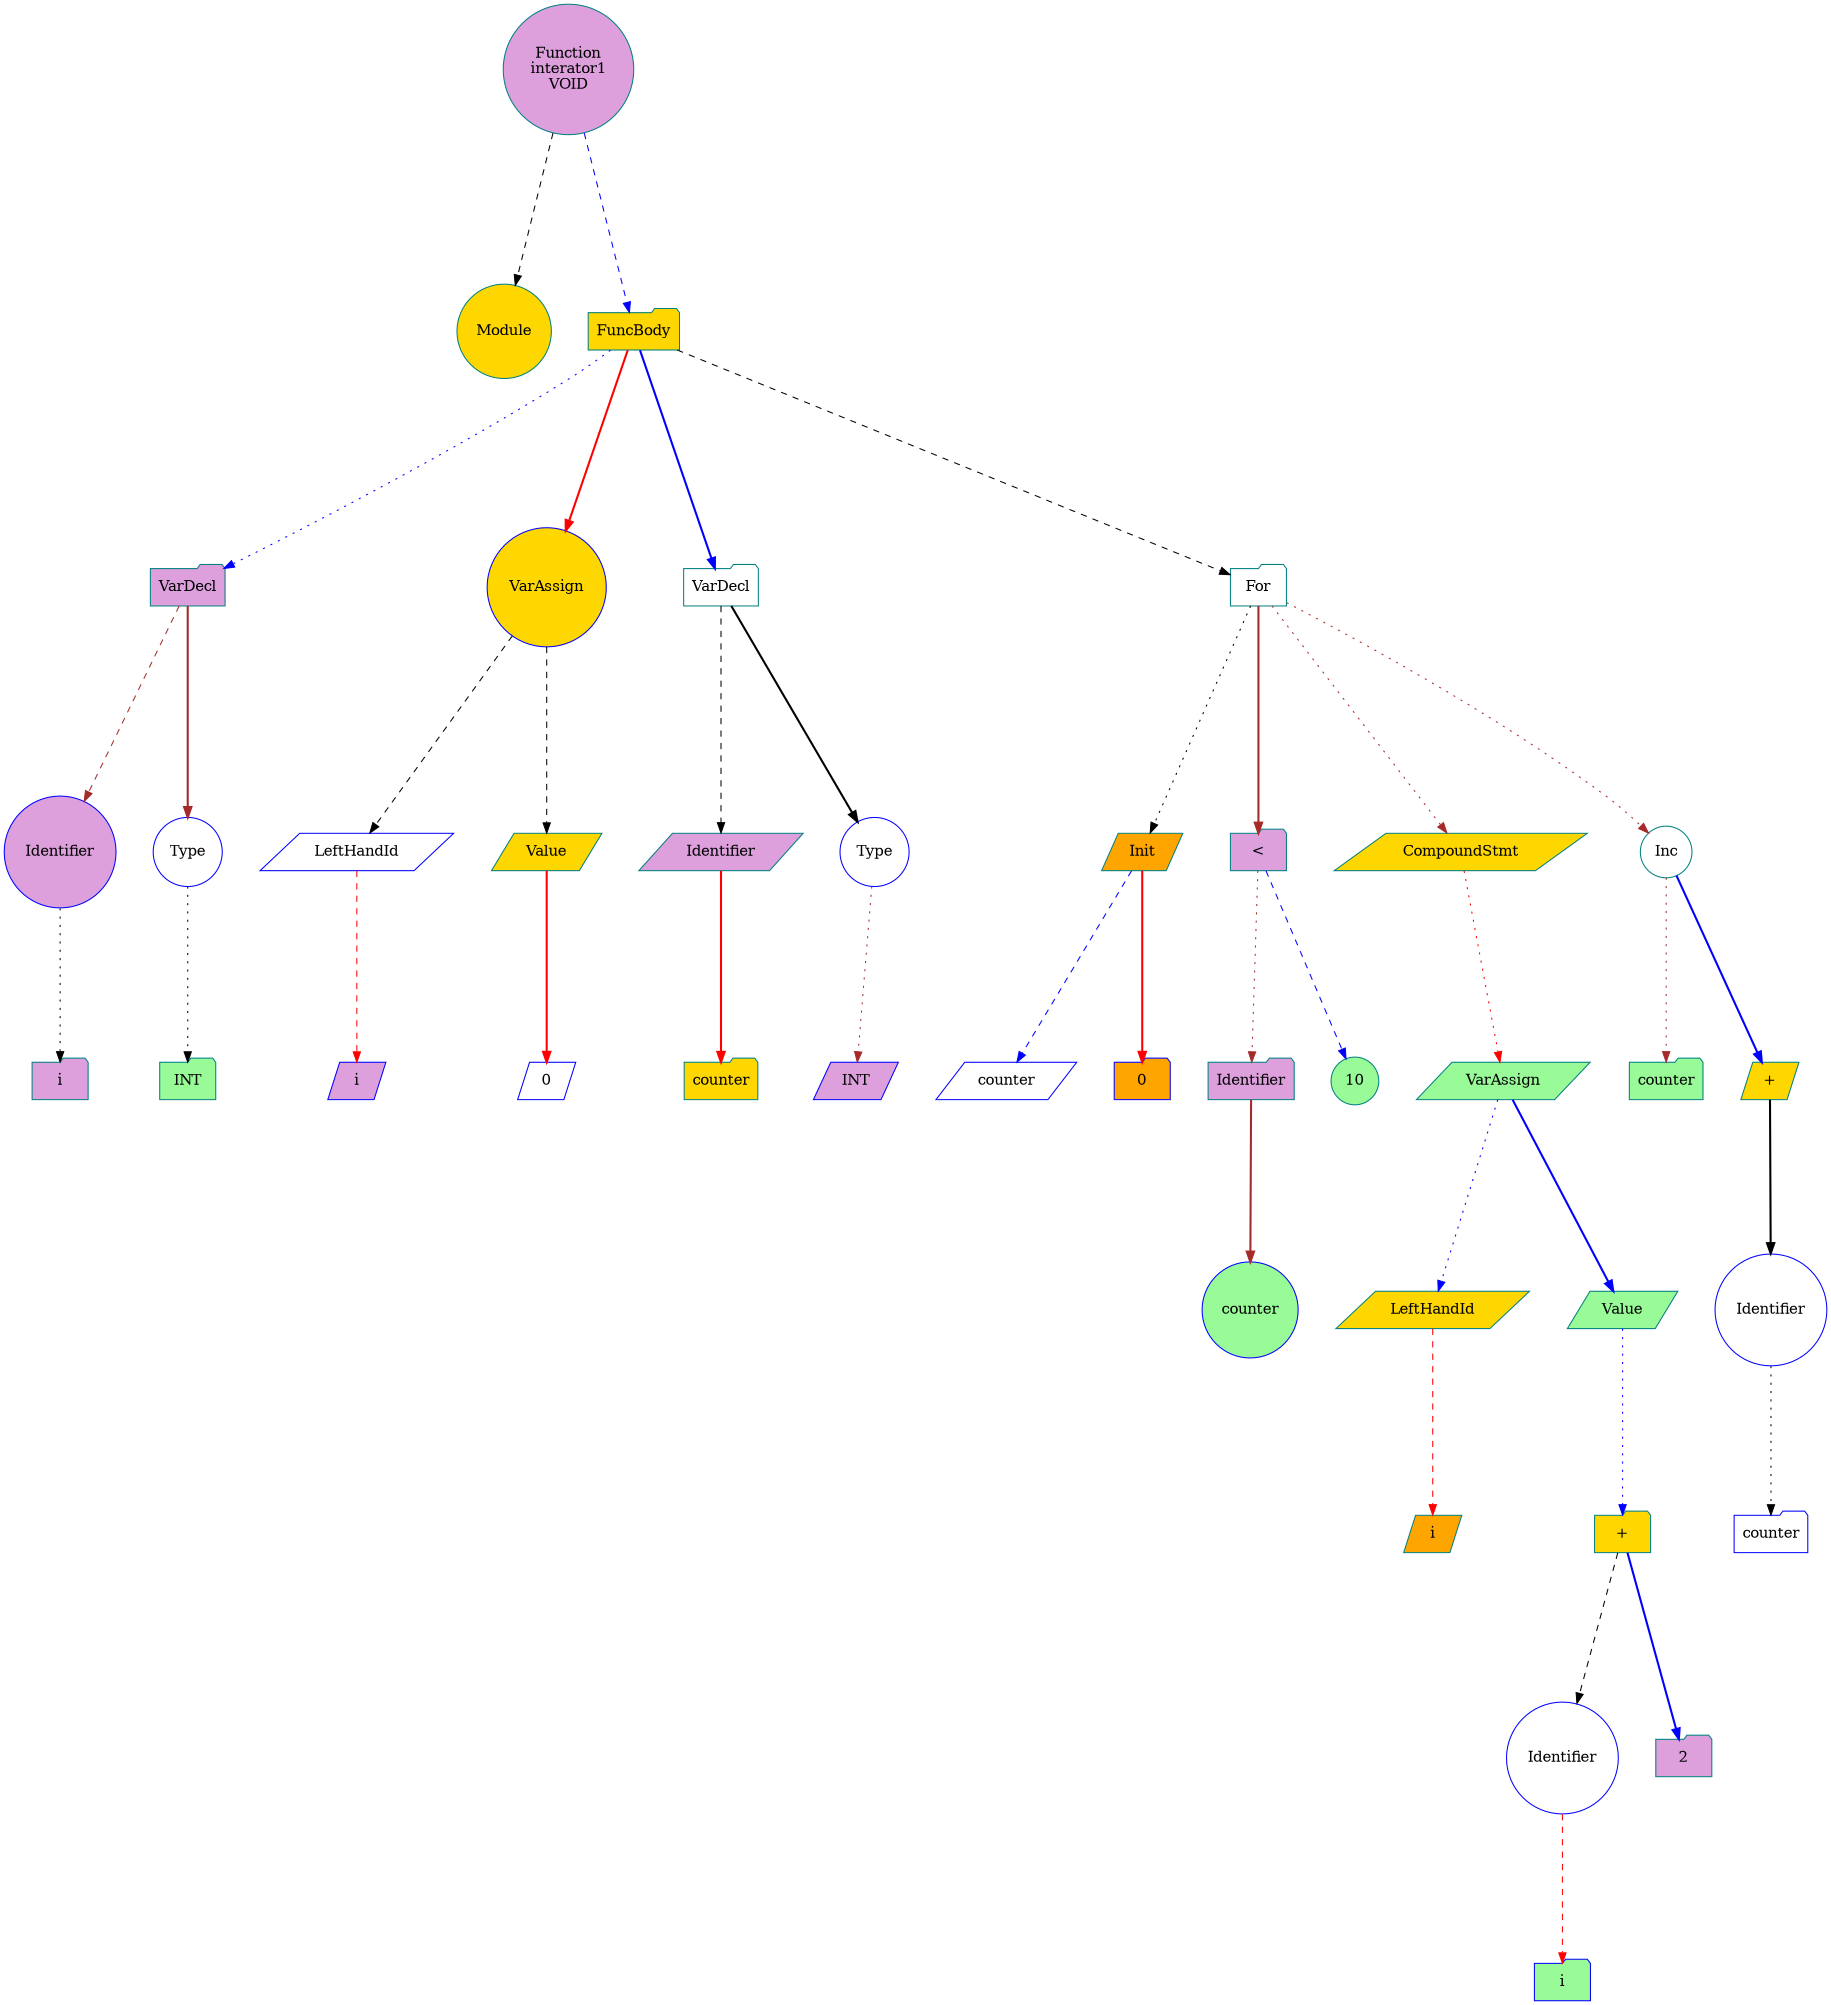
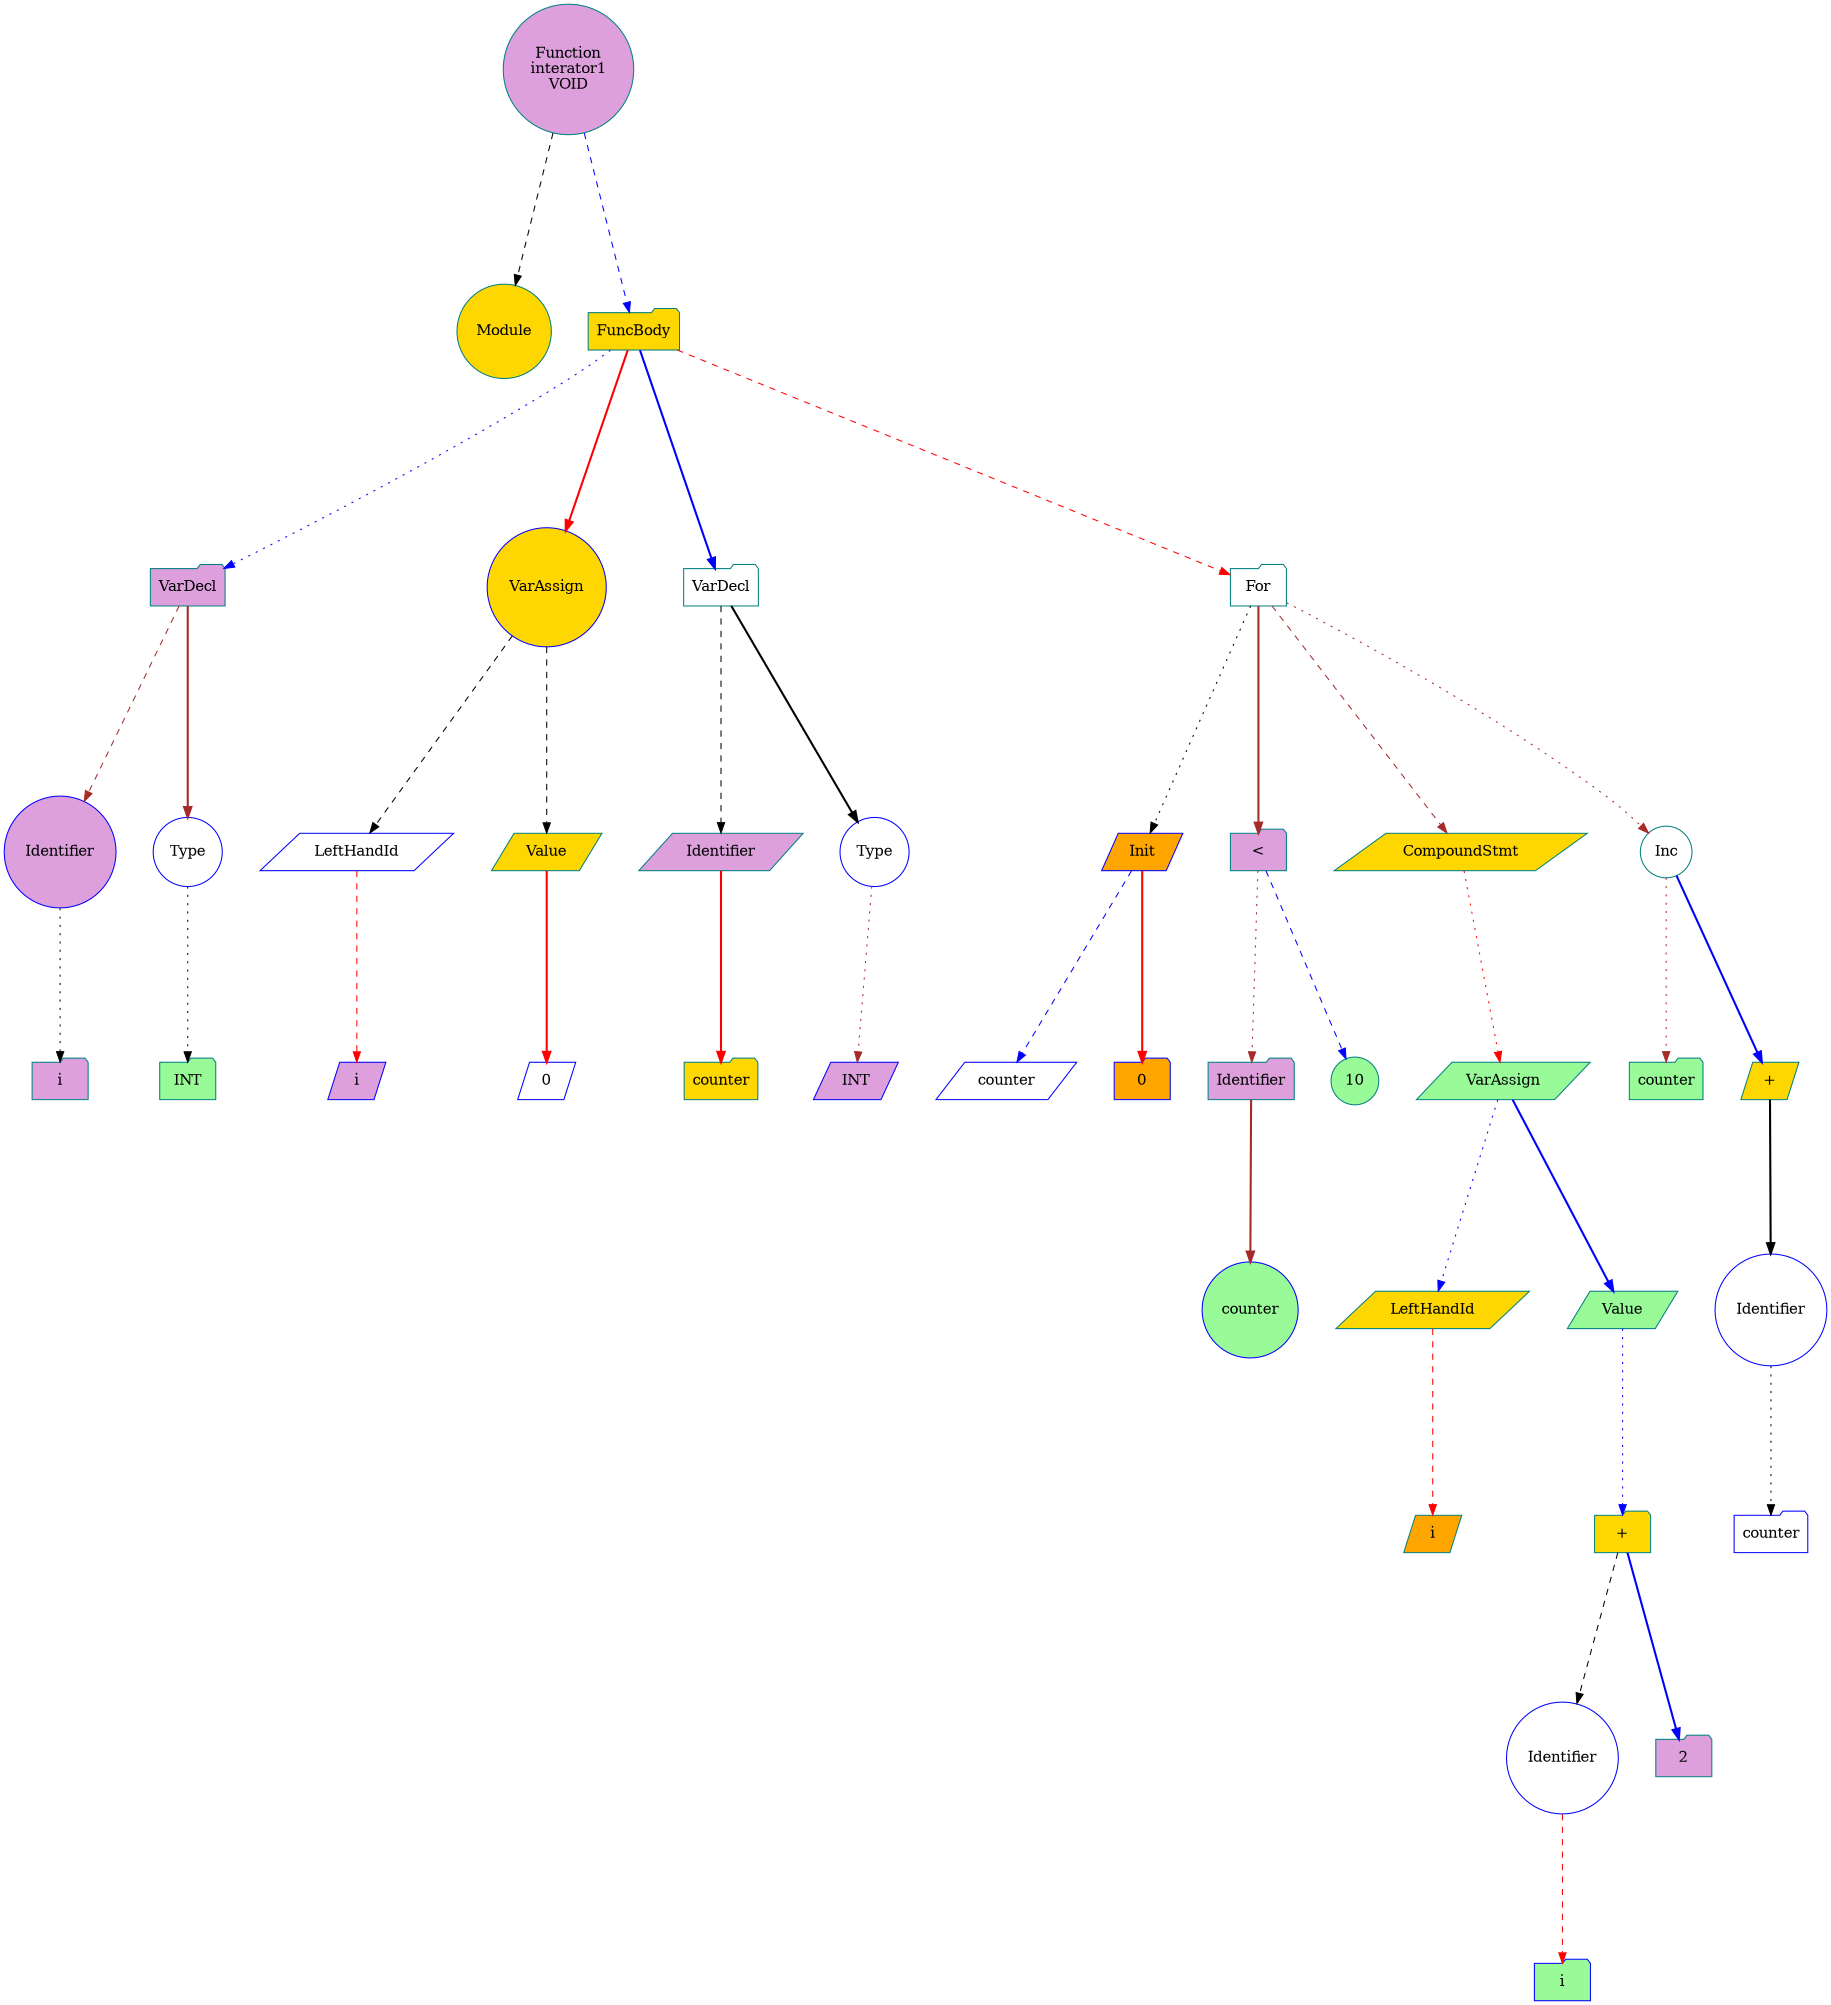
(949, 460) -> (949, 460)
(1356, 715) -> (1356, 715)
(1142, 852) -> (1142, 852)
